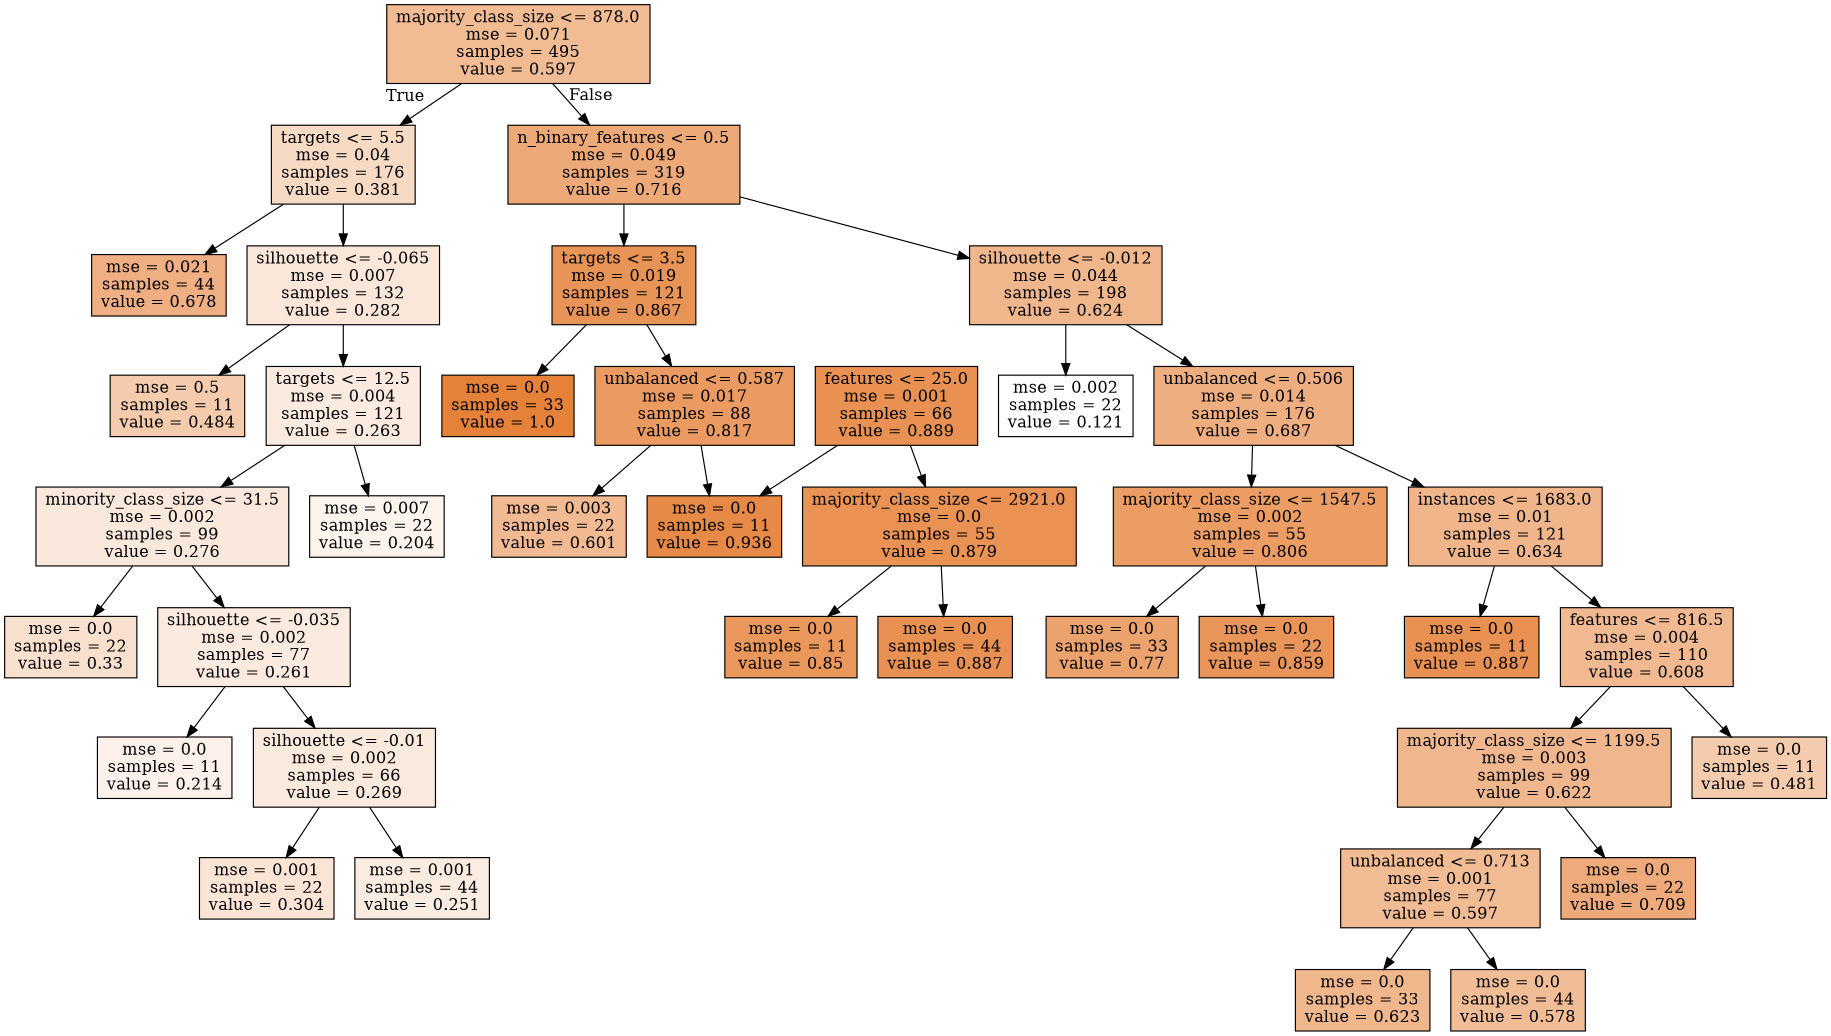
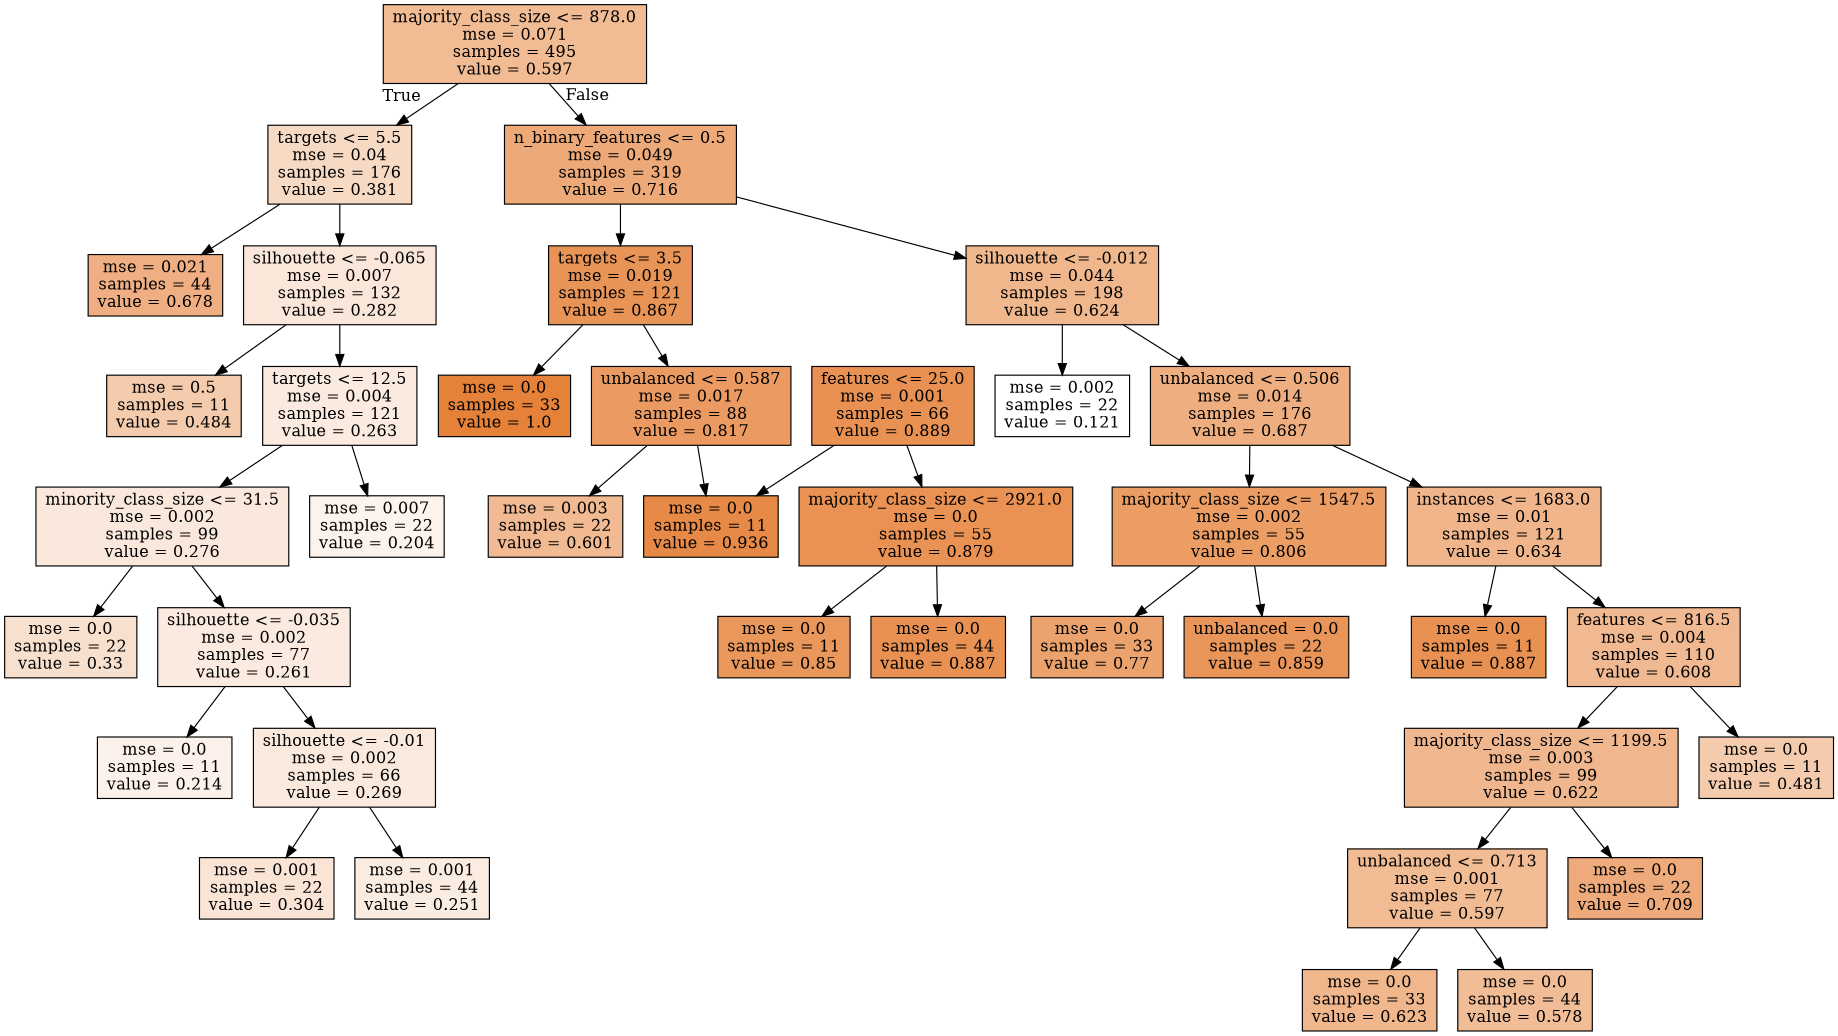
(1266, 647) -> (1266, 647)
